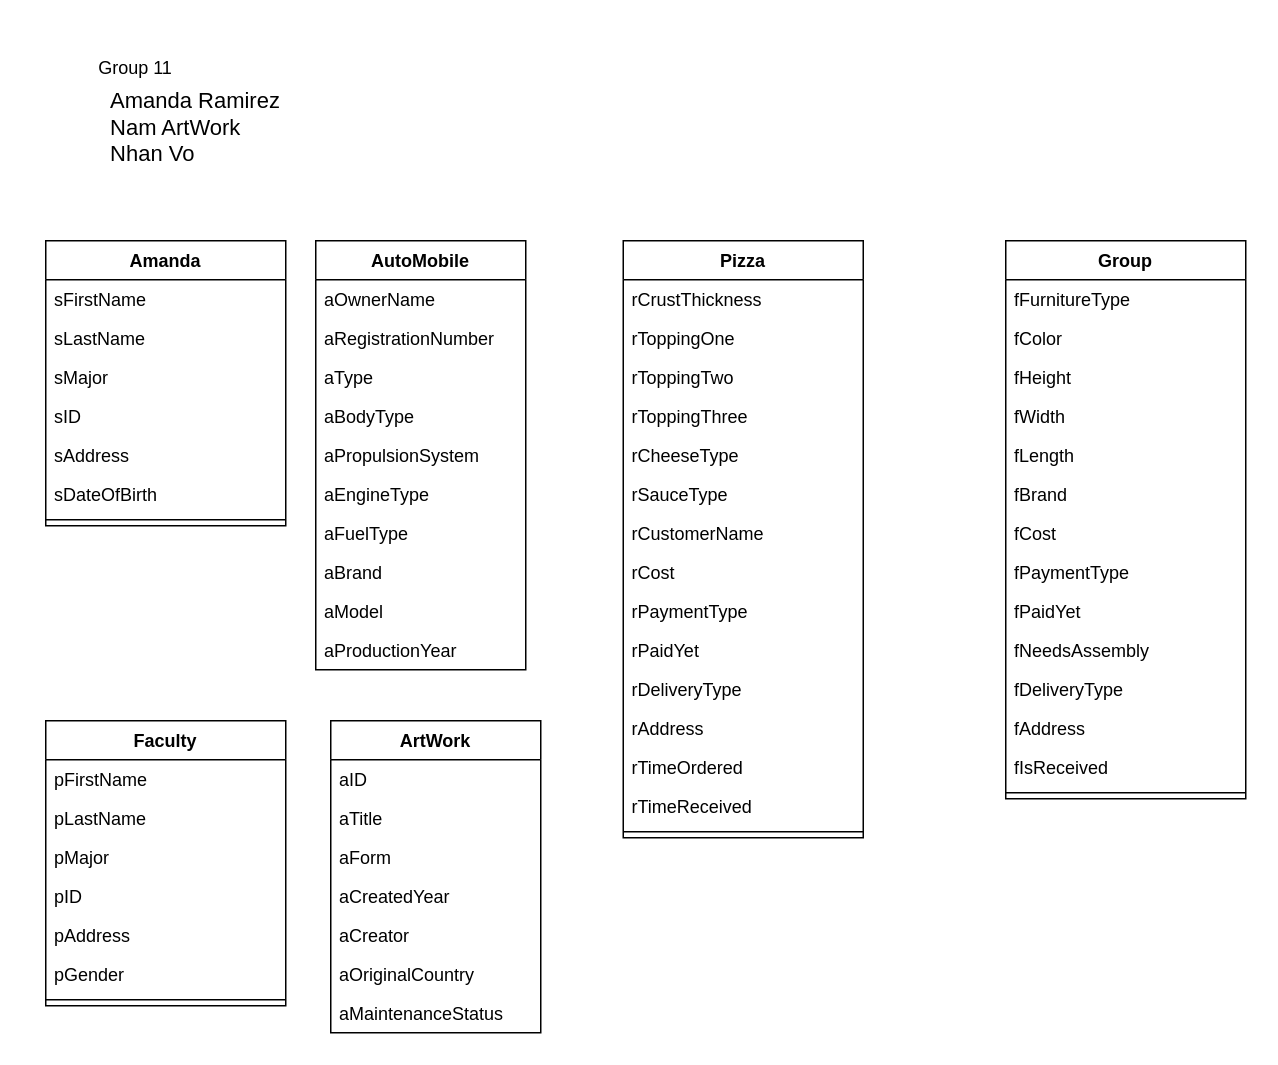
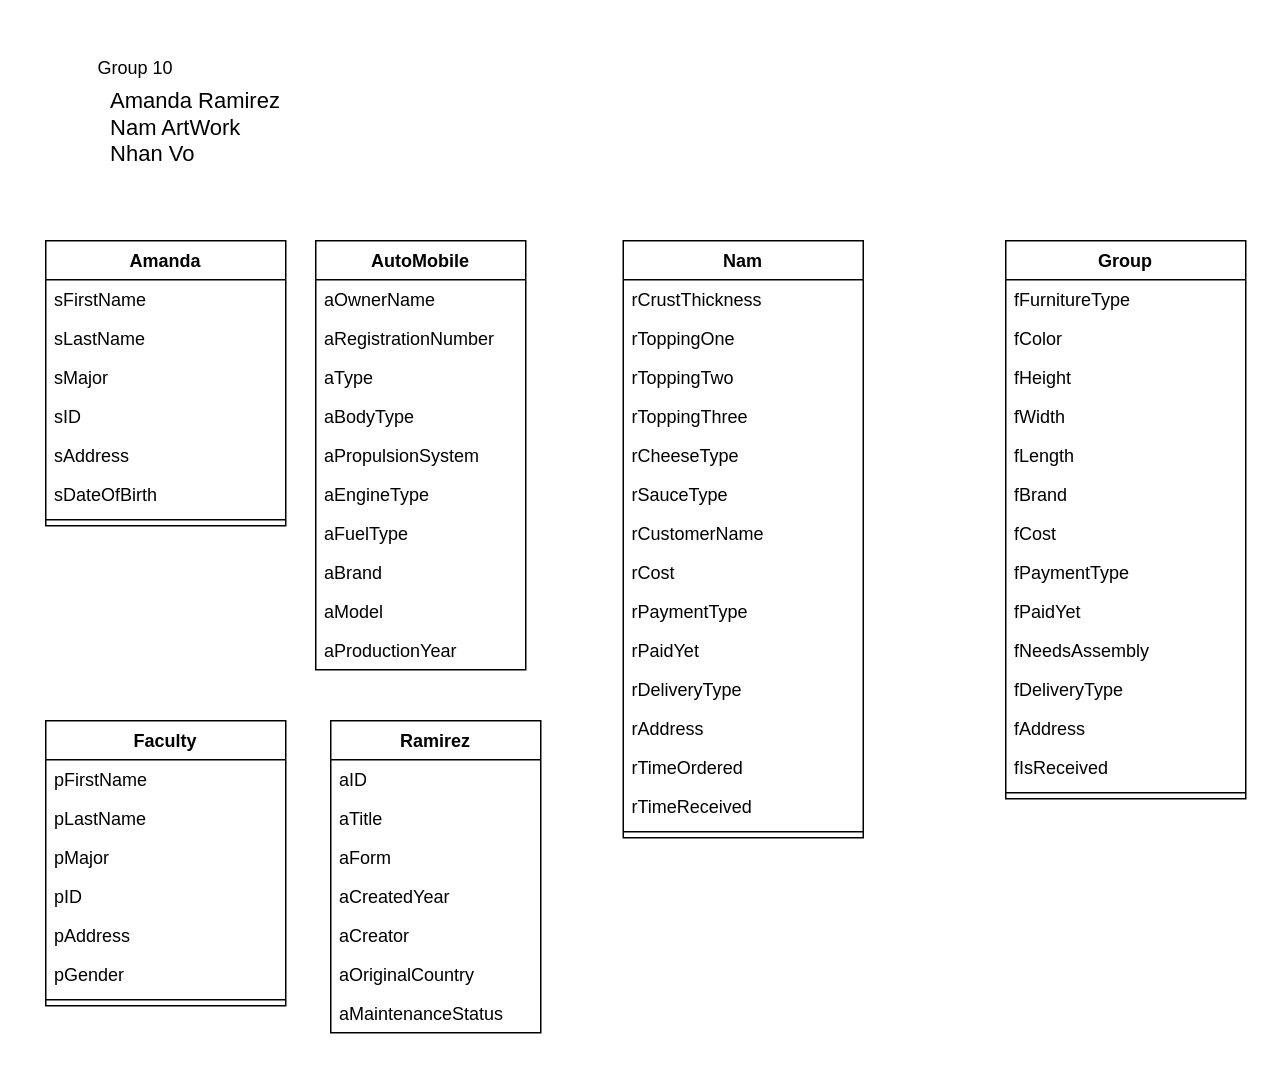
(136, 68) -> (136, 68)
(743, 261) -> (743, 261)
(435, 741) -> (435, 741)
